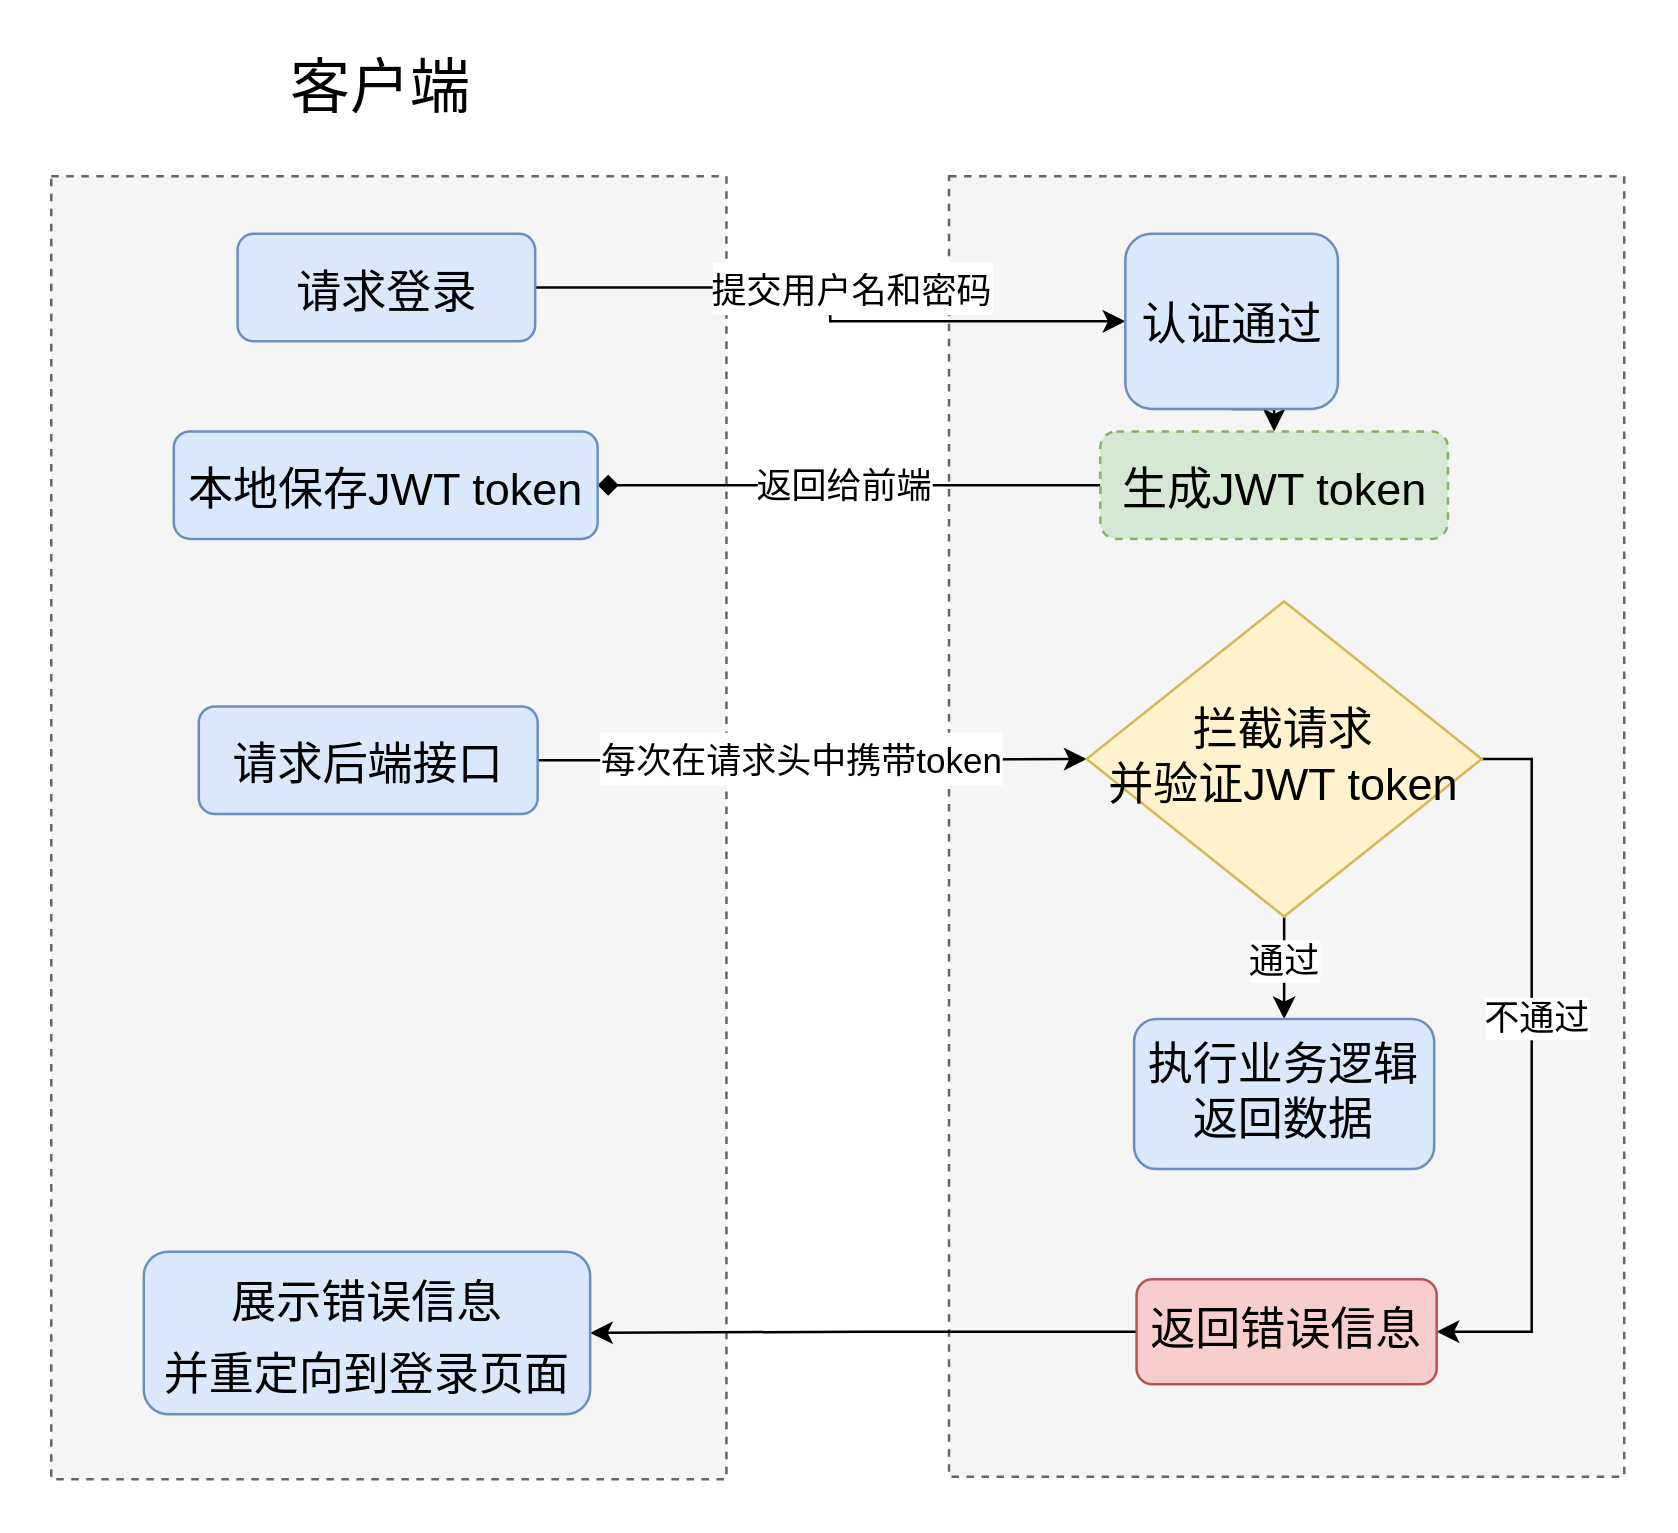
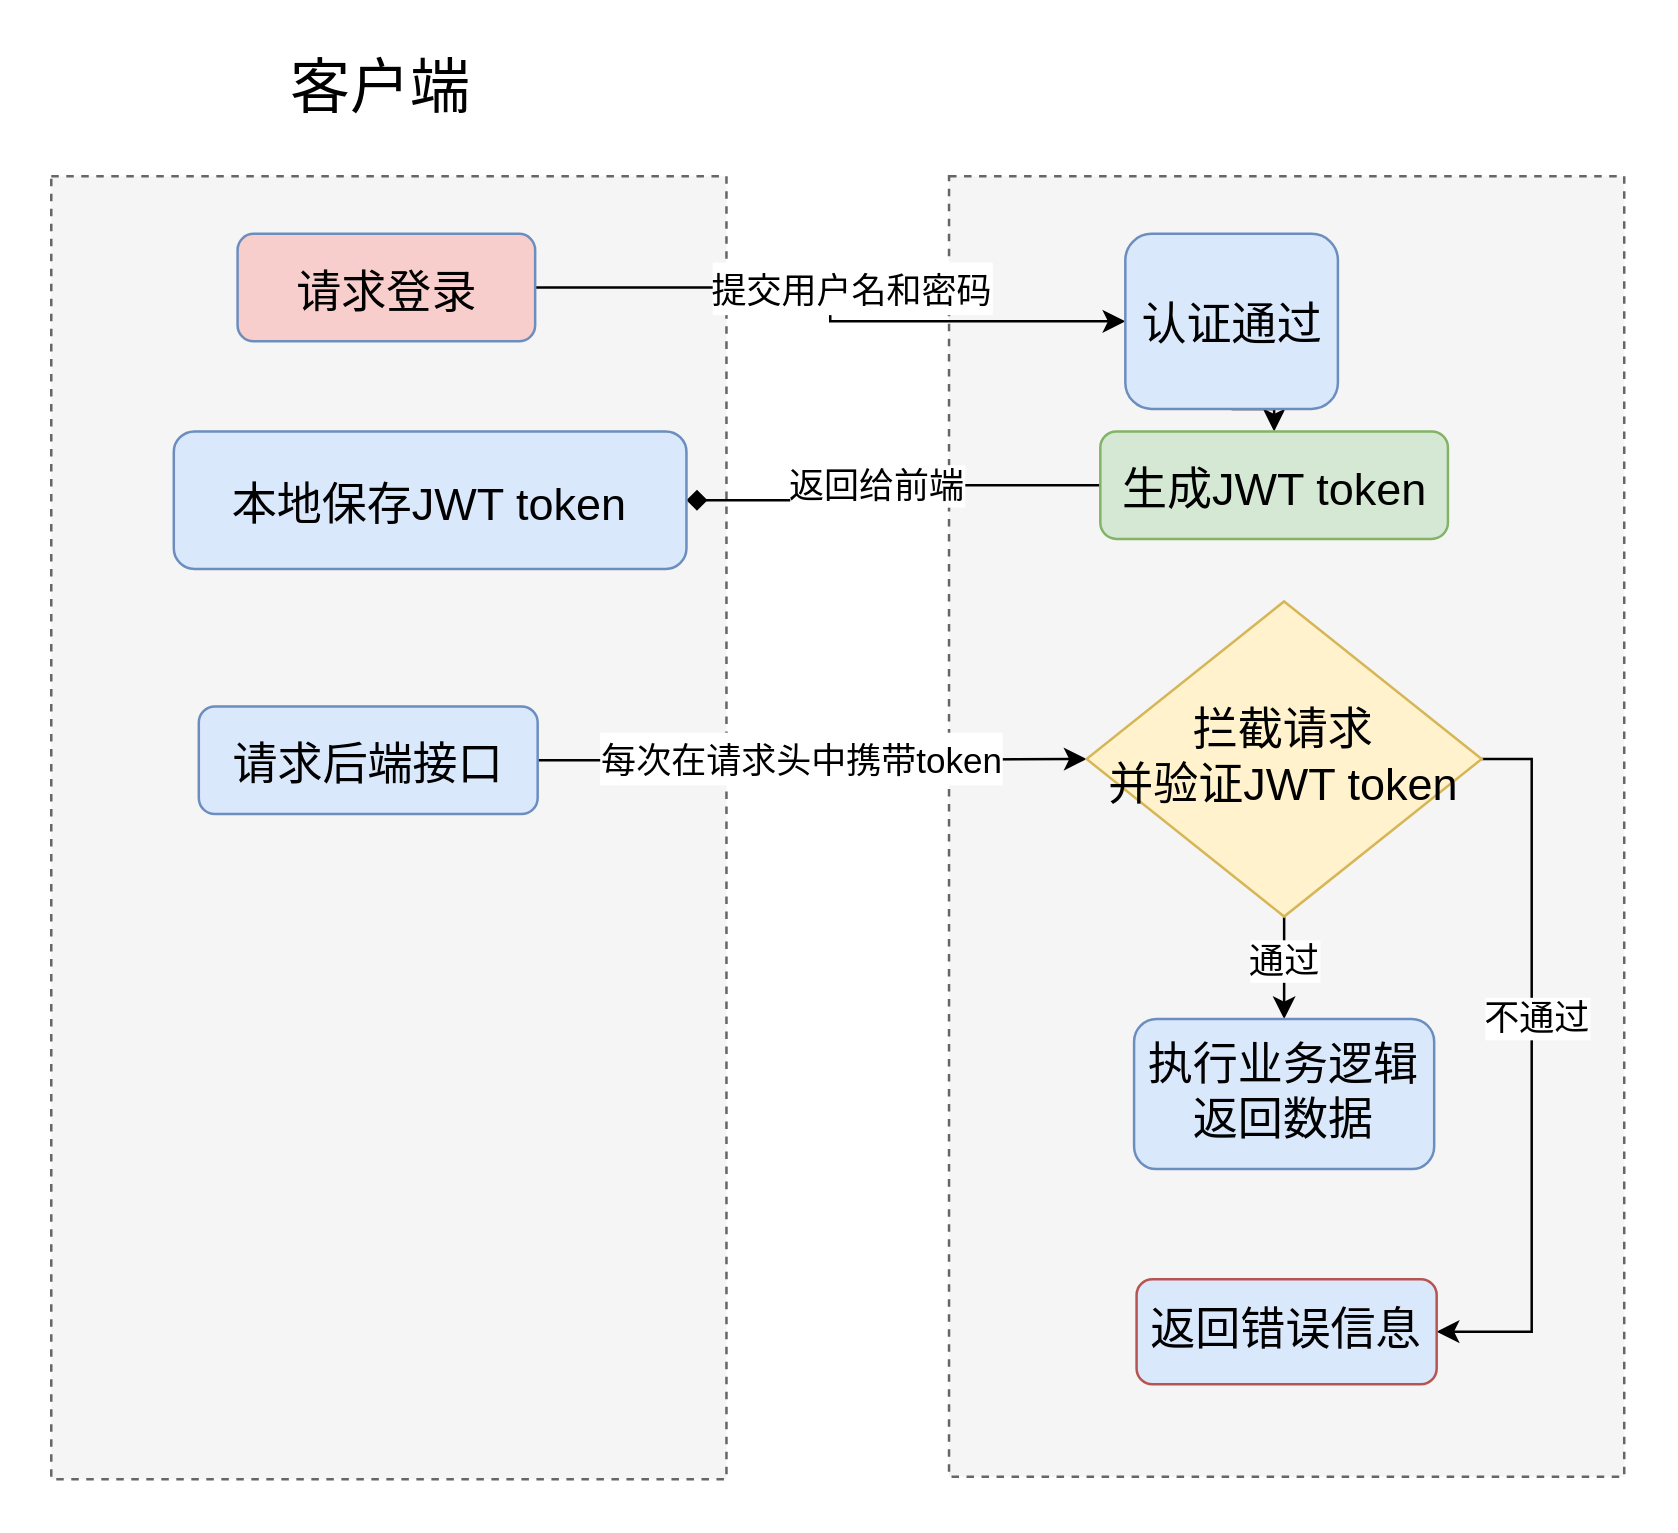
(386, 288) -> (386, 288)
(386, 485) -> (430, 500)
(1274, 485) -> (1274, 485)
(871, 1331) -> none
(1286, 1331) -> (1286, 1331)
(367, 1333) -> none
